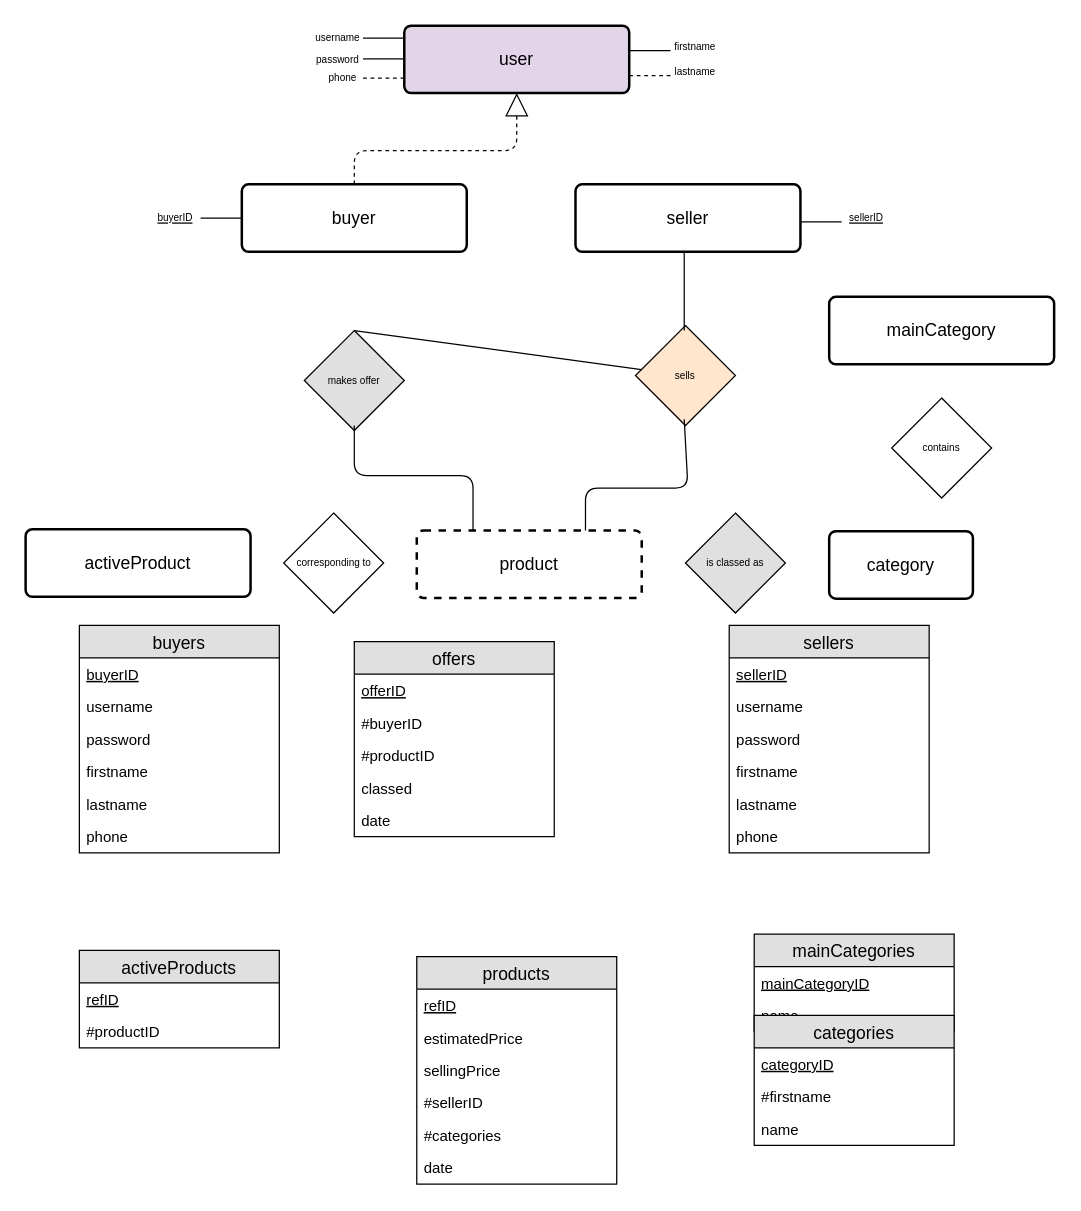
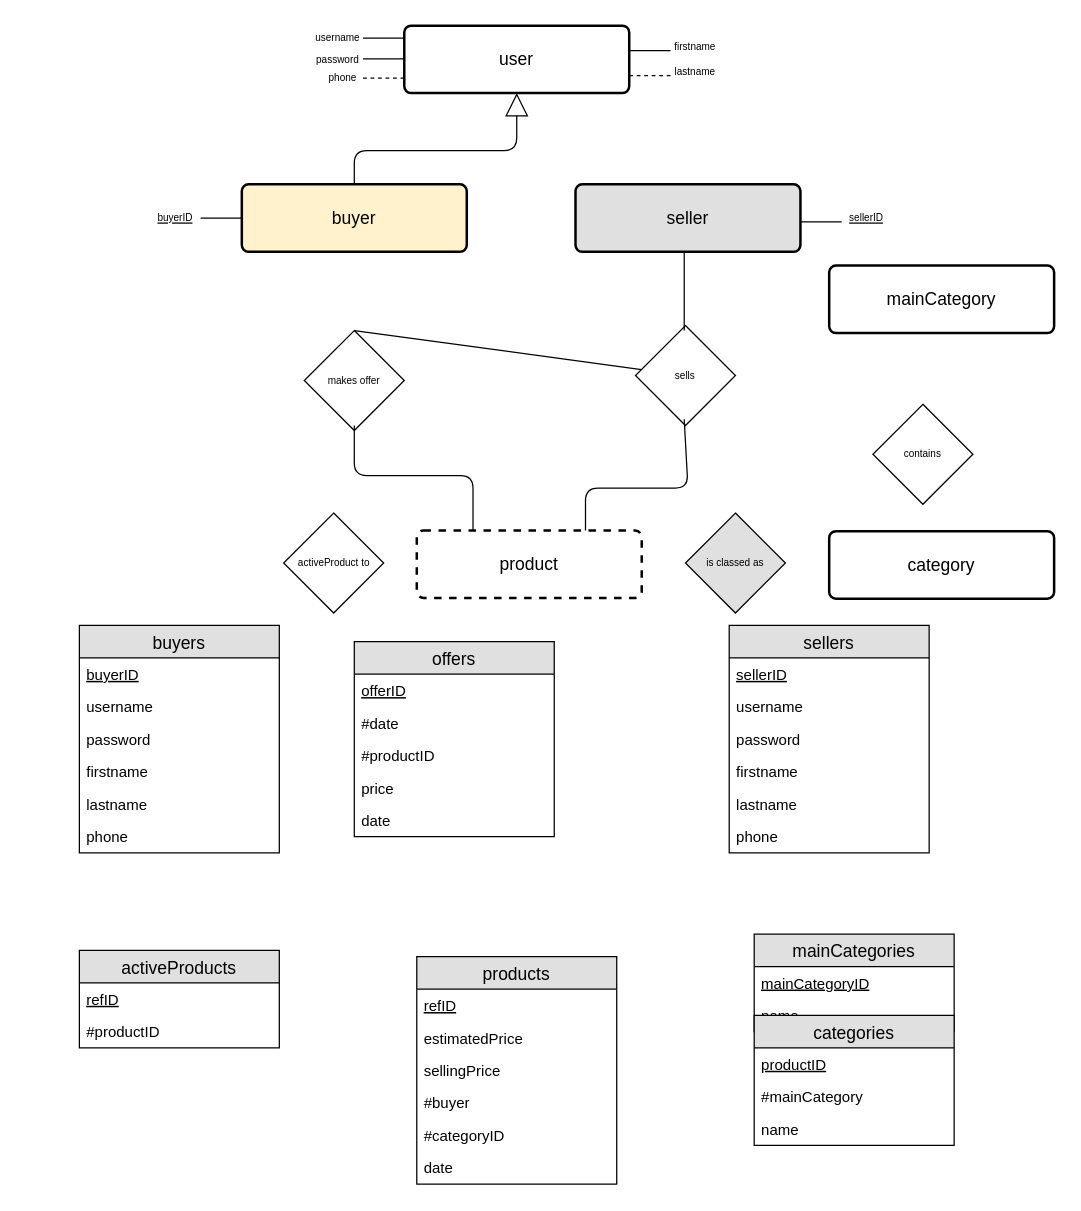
(517, 59) -> (517, 59)
(436, 151) -> (436, 151)
(354, 218) -> (354, 218)
(688, 218) -> (688, 218)
(942, 331) -> (942, 299)
(686, 376) -> (686, 376)
(354, 381) -> (354, 381)
(942, 448) -> (923, 454)
(138, 563) -> none
(334, 563) -> (334, 563)
(901, 565) -> (942, 565)
(395, 724) -> (382, 724)
(389, 789) -> (380, 789)
(803, 1065) -> (799, 1065)
(801, 1098) -> (814, 1098)
(458, 1104) -> (449, 1104)
(468, 1136) -> (470, 1136)
